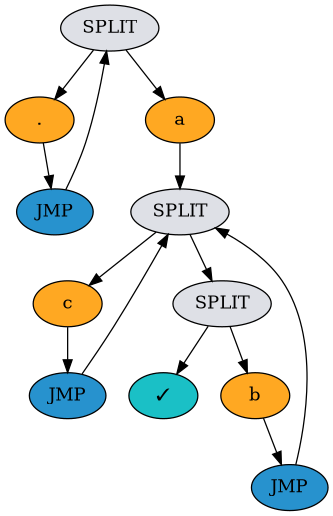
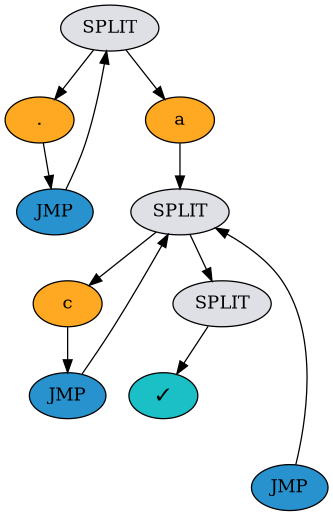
(255, 396) -> none
